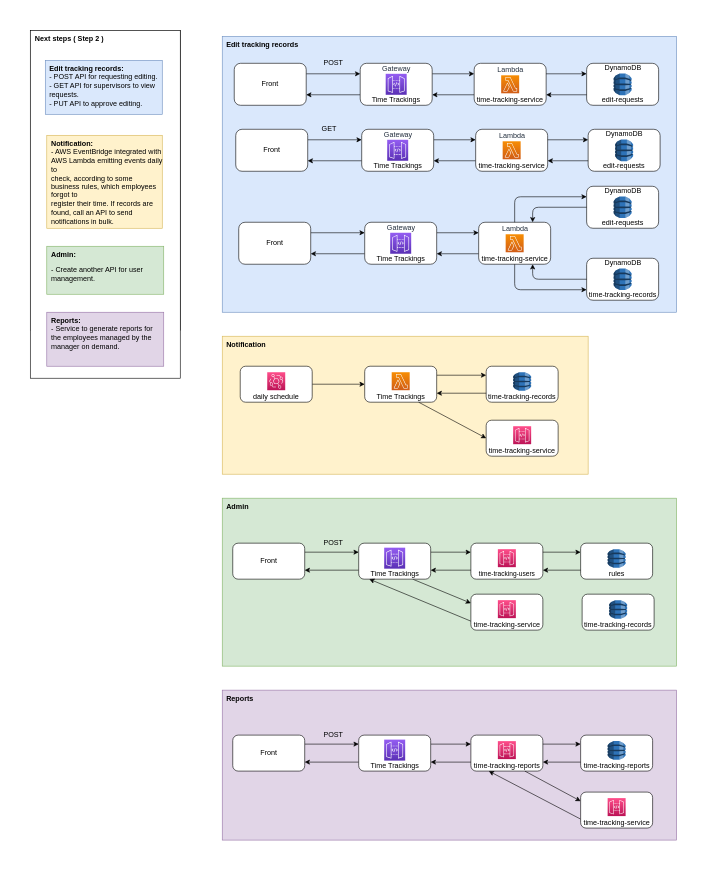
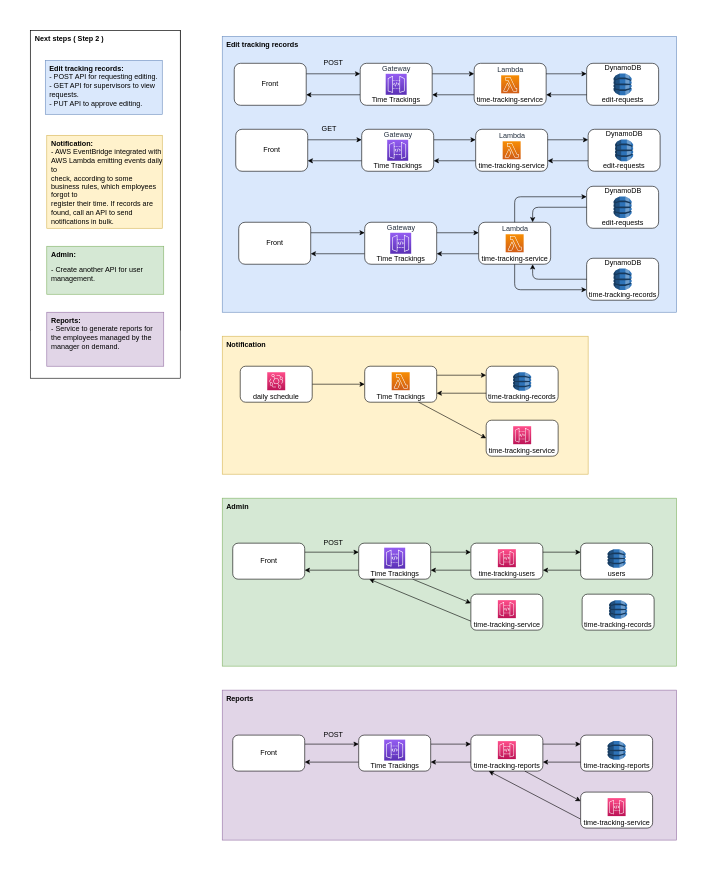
(617, 573) -> (617, 573)
